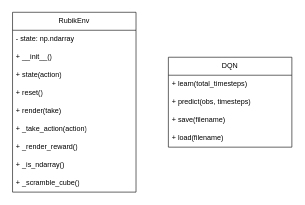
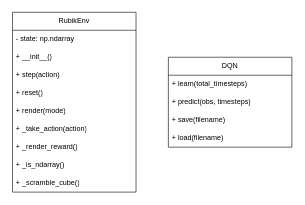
(44, 75) -> (42, 75)
(43, 111) -> (43, 111)
